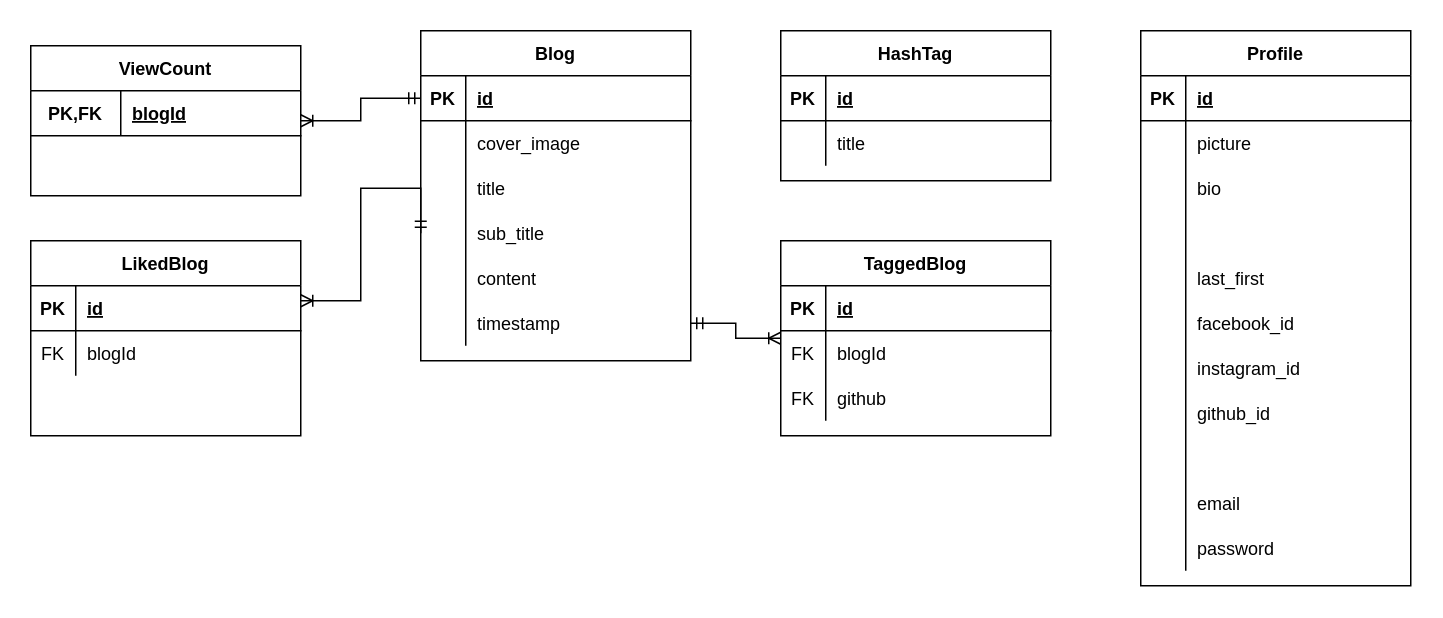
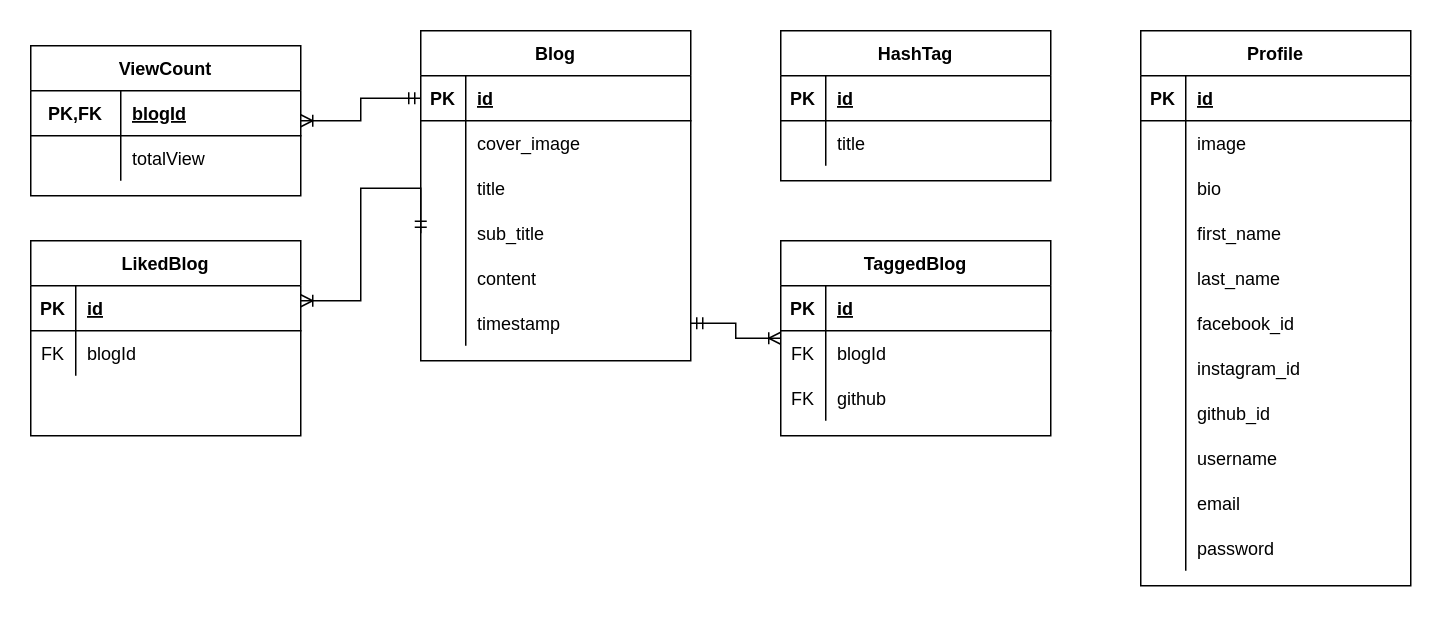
(1230, 144) -> (1220, 144)
none -> (211, 158)
none -> (1298, 233)
(1243, 279) -> (1240, 279)
none -> (1298, 458)
